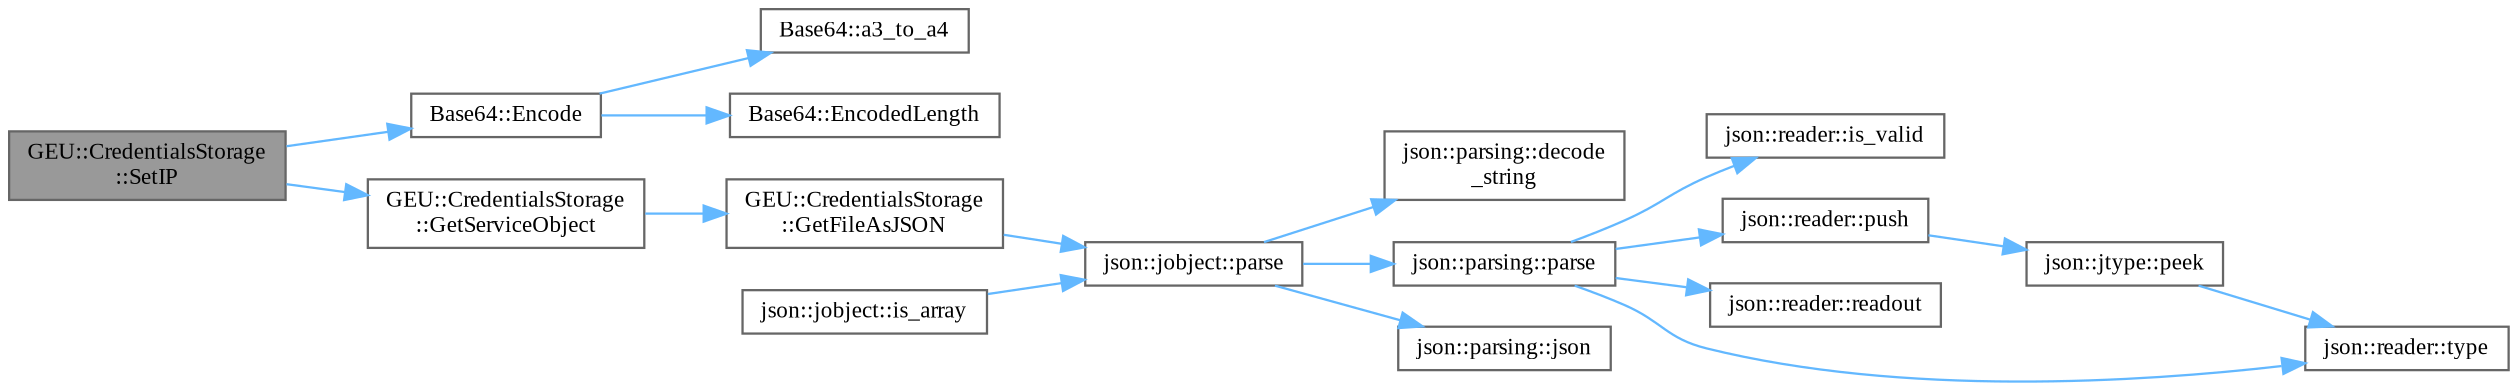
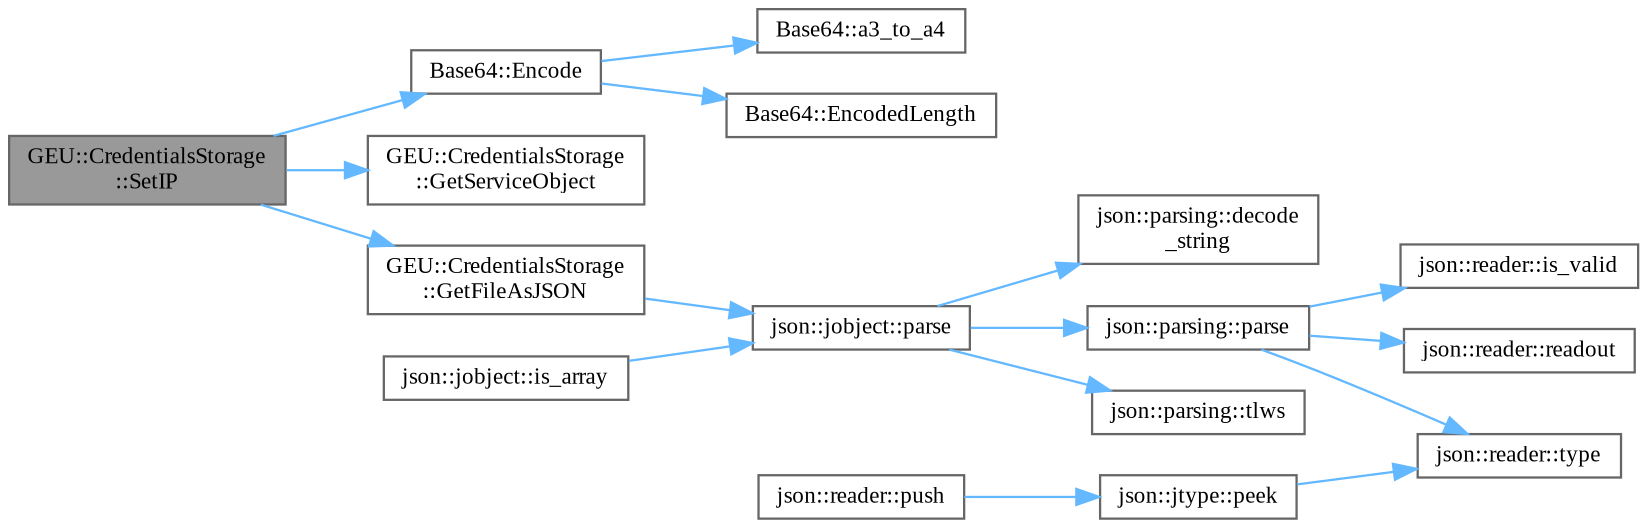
(674, 214) -> (316, 222)
(1658, 243) -> none
(1504, 348) -> (1198, 412)
